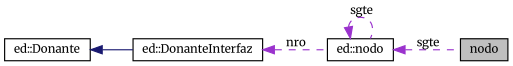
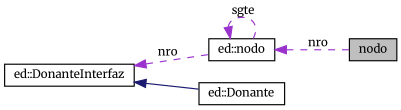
(427, 43) -> (317, 43)
(118, 50) -> (172, 86)
